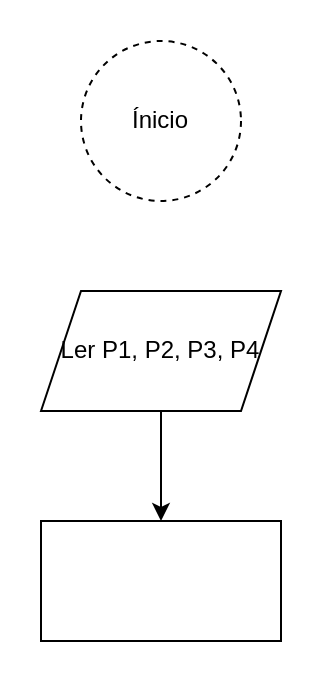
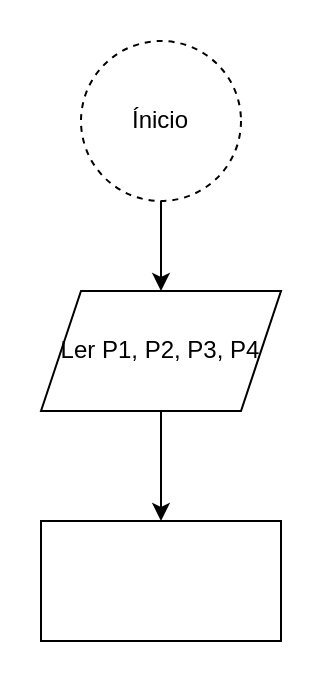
none -> (161, 239)
